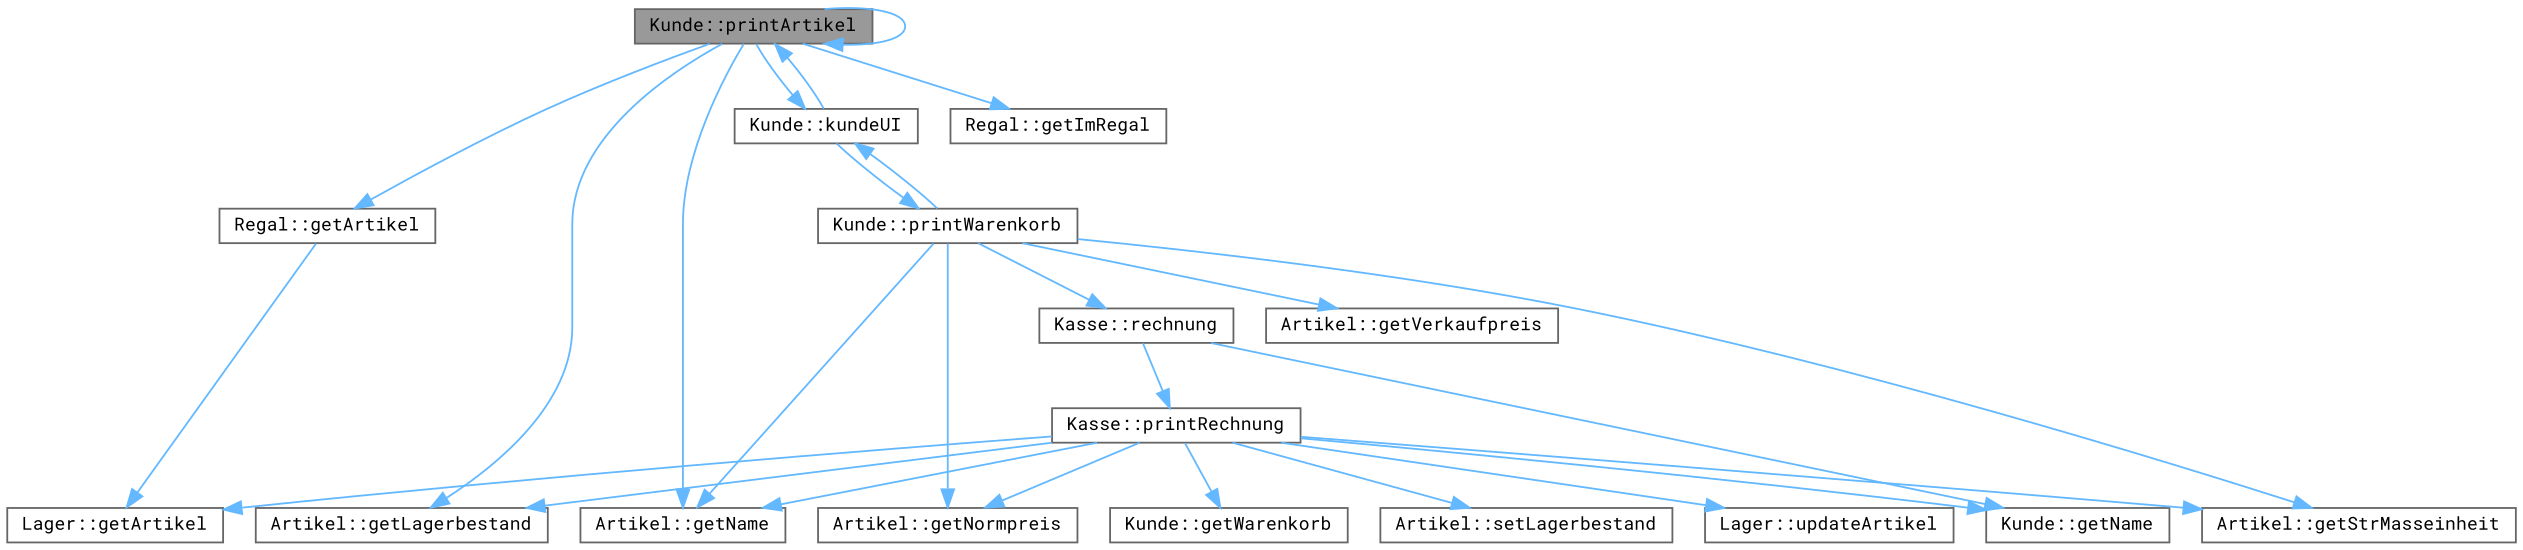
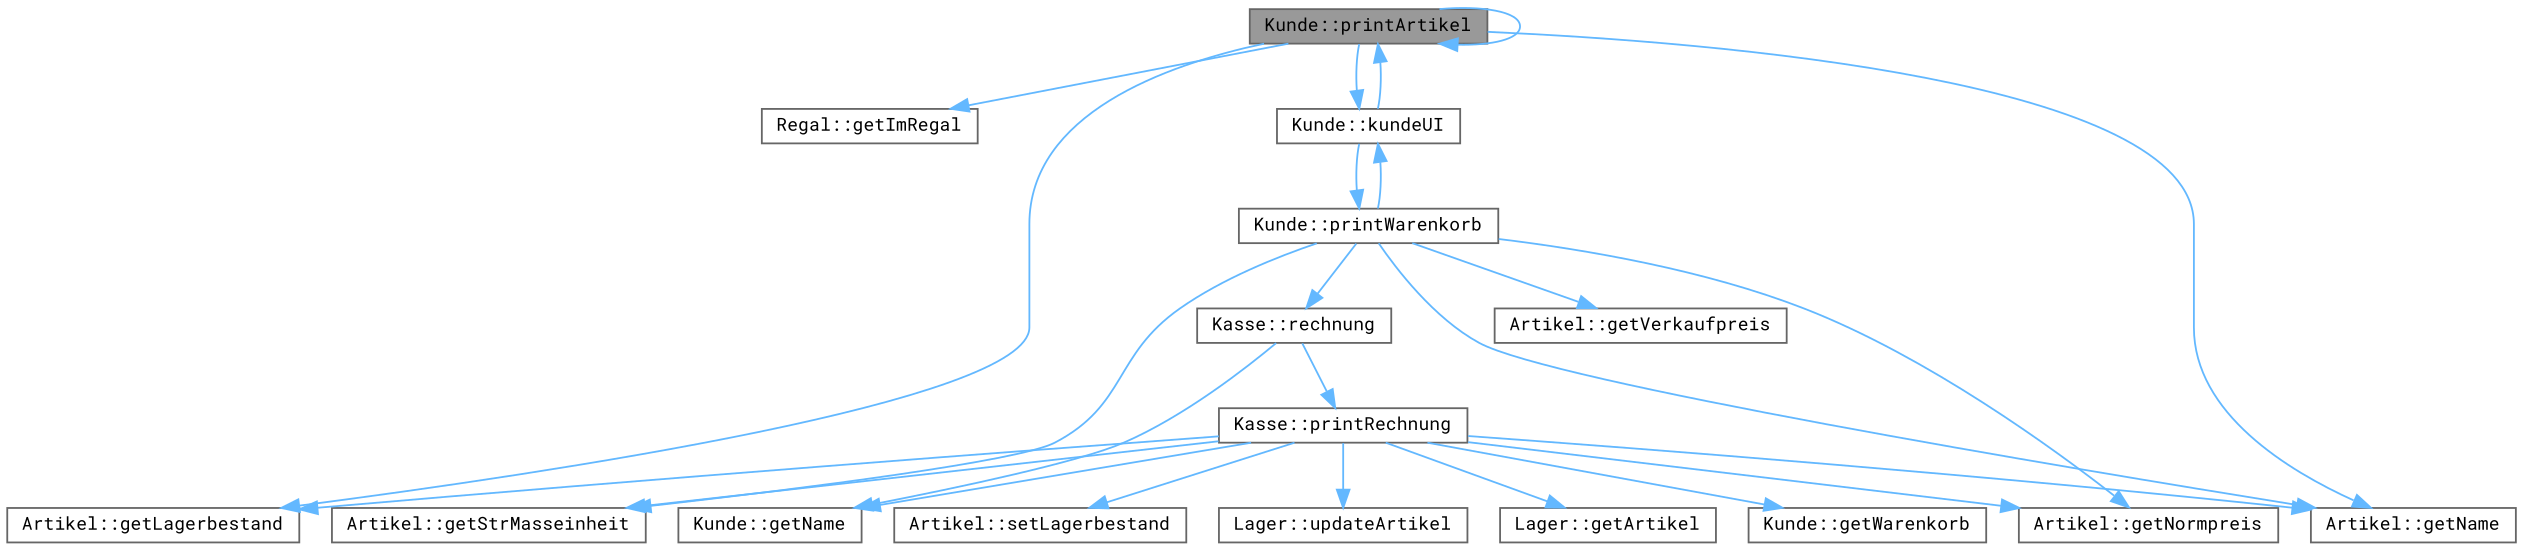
(327, 226) -> none
